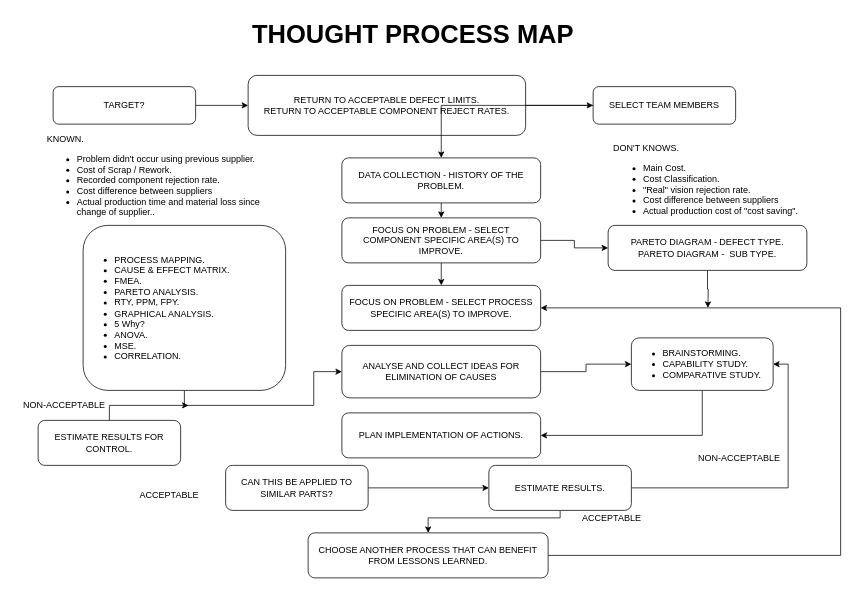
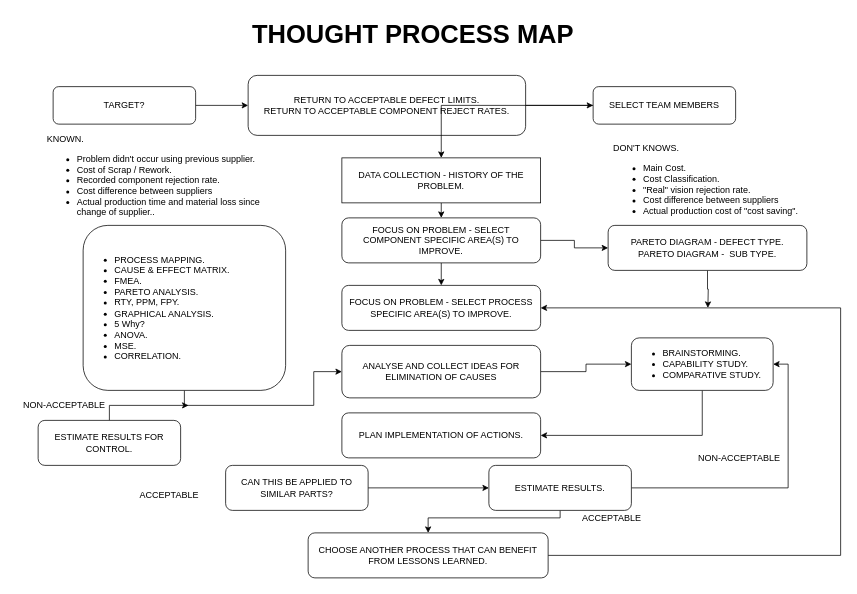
(441, 180) -> (441, 180)
